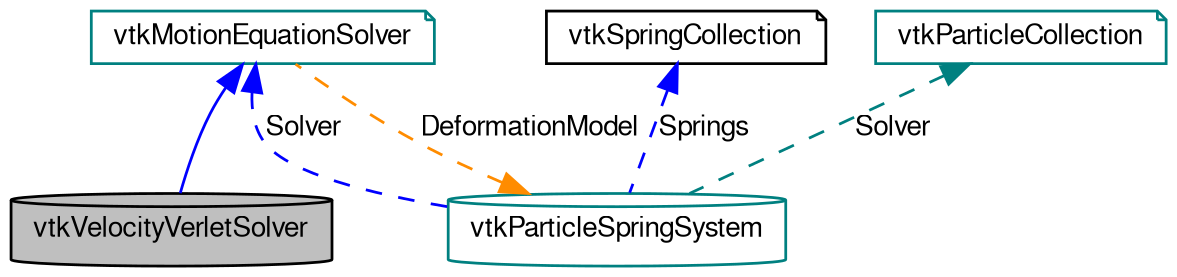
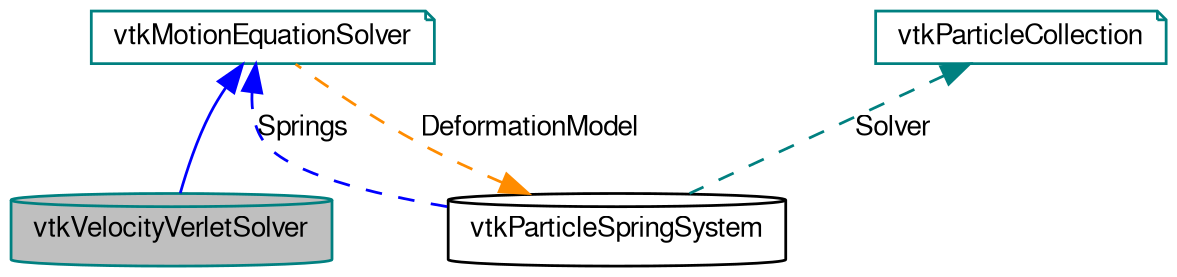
(686, 37) -> none
(304, 129) -> (304, 129)
(172, 230) -> (172, 230)
(617, 230) -> (617, 230)
